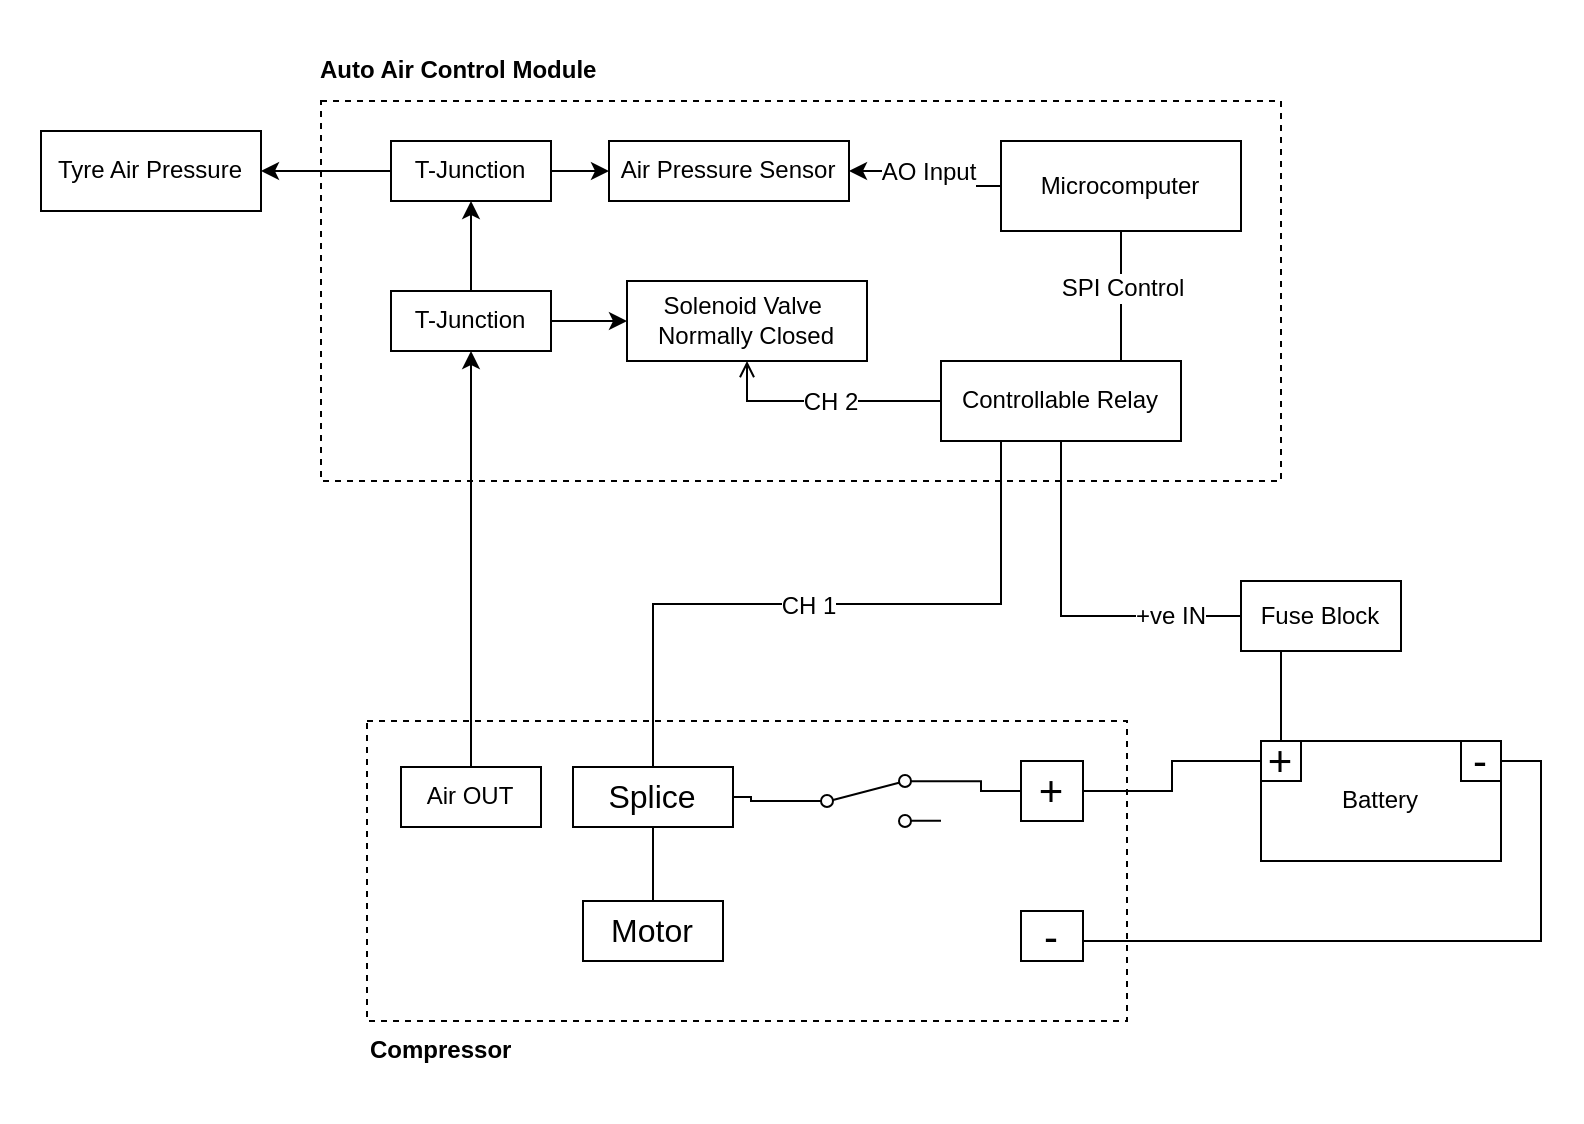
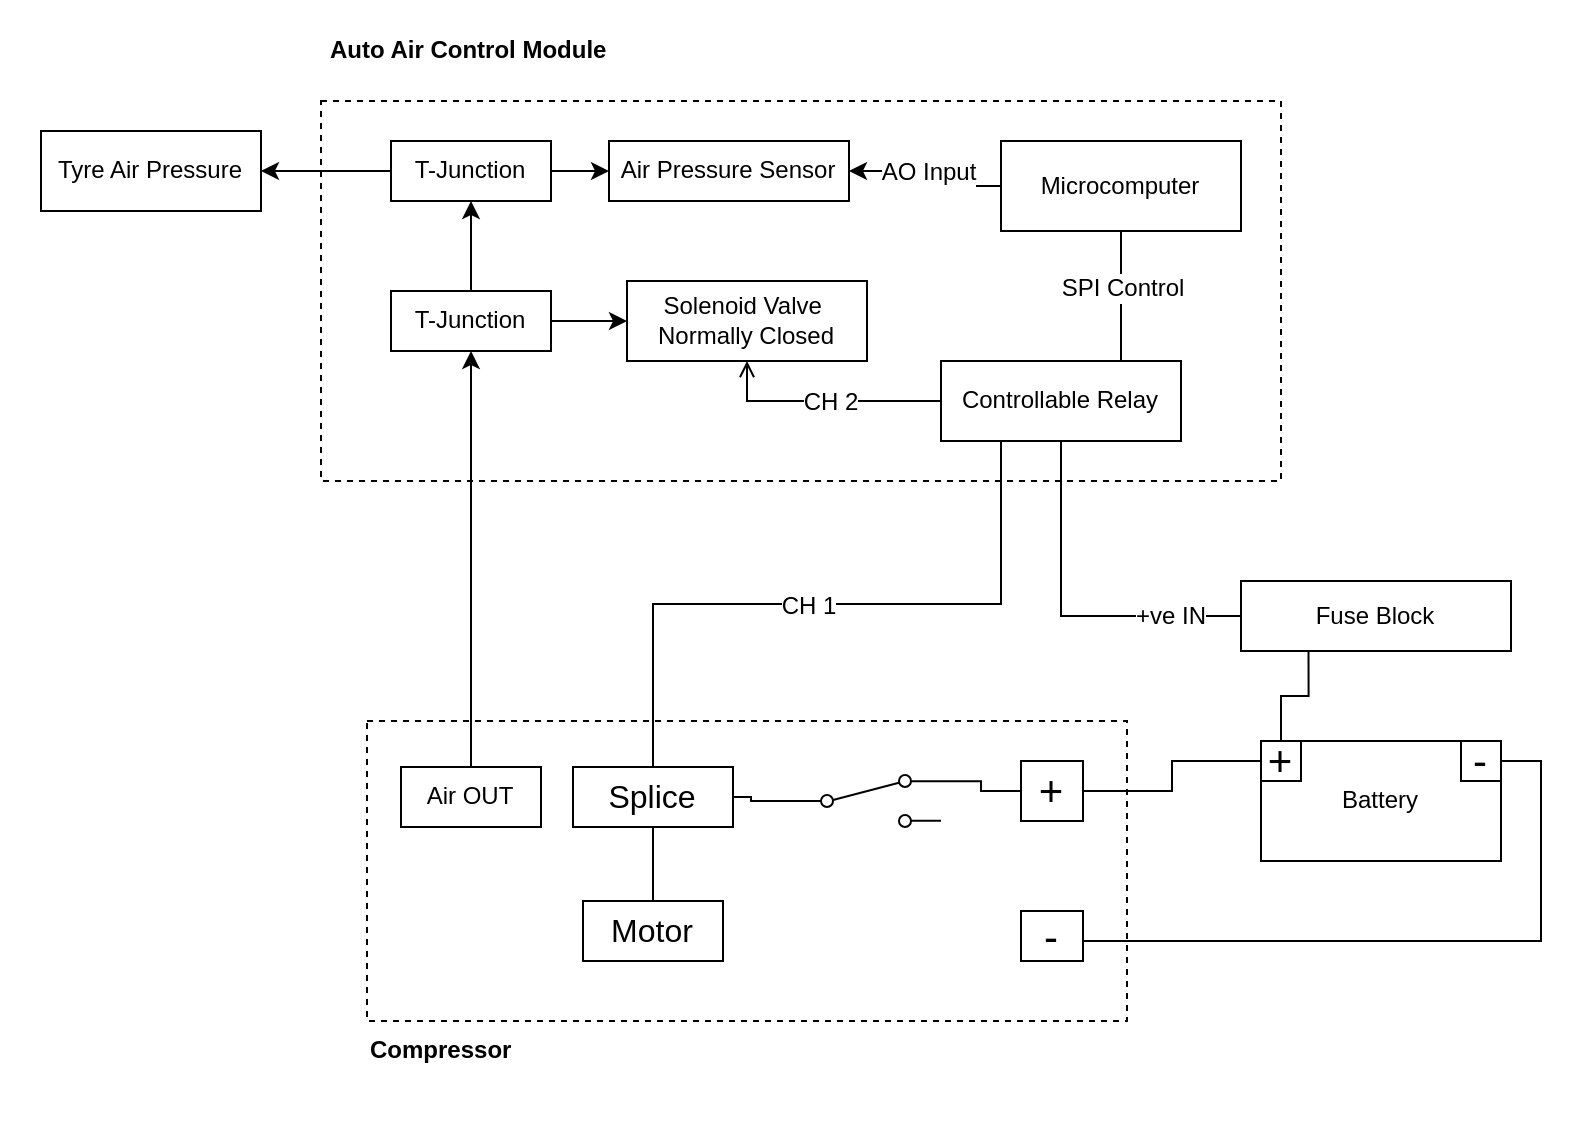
(489, 71) -> (499, 51)
(1321, 616) -> (1376, 616)
